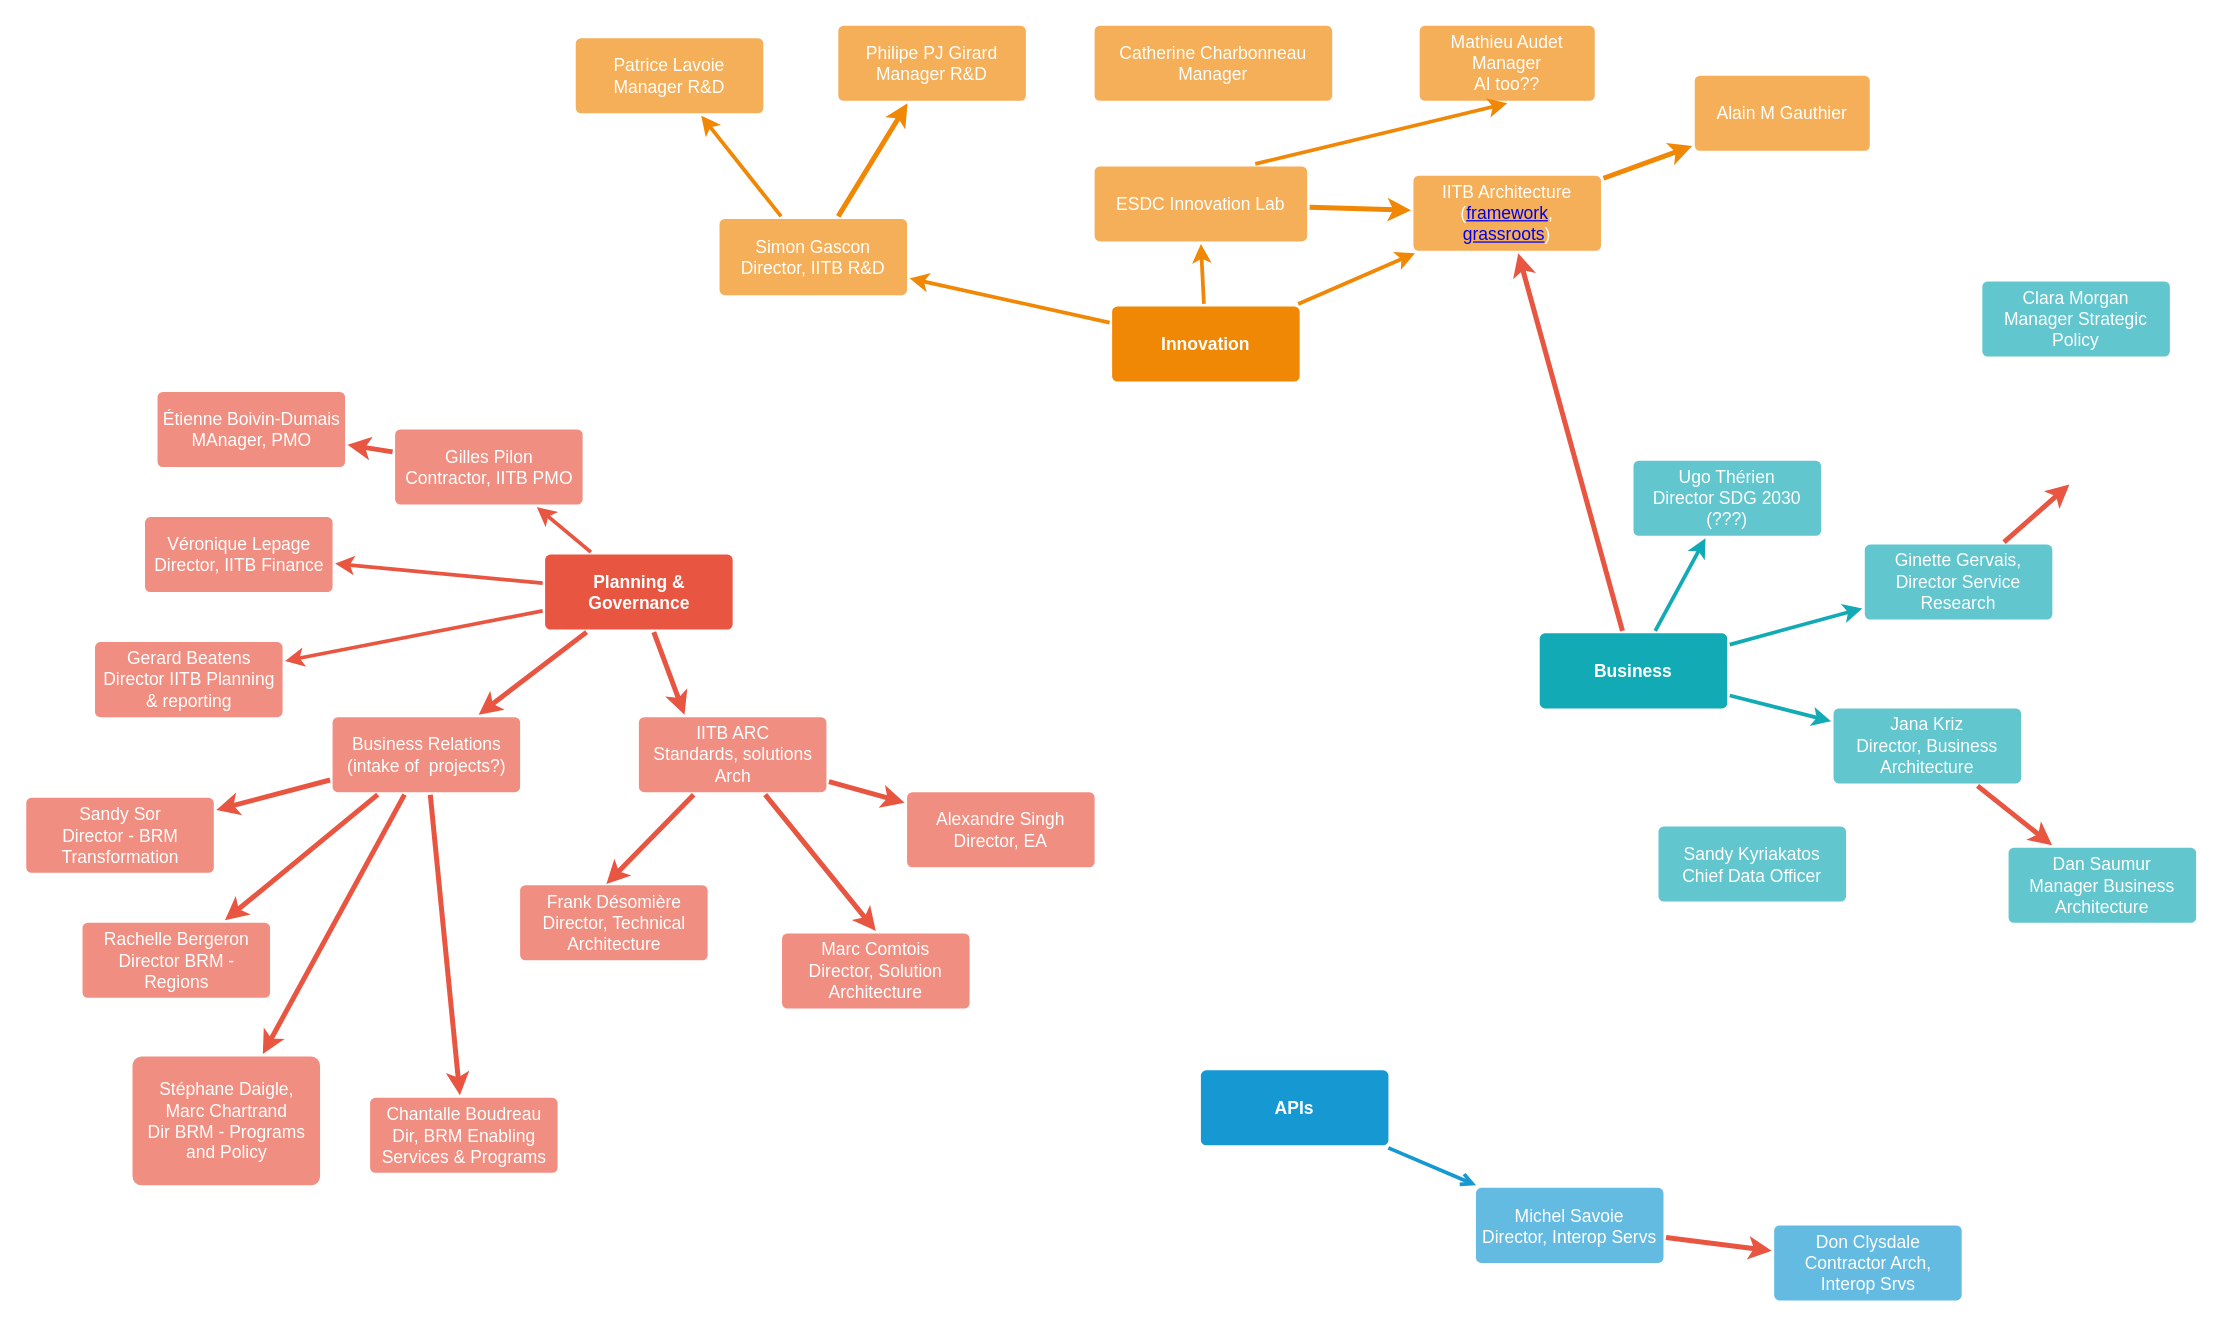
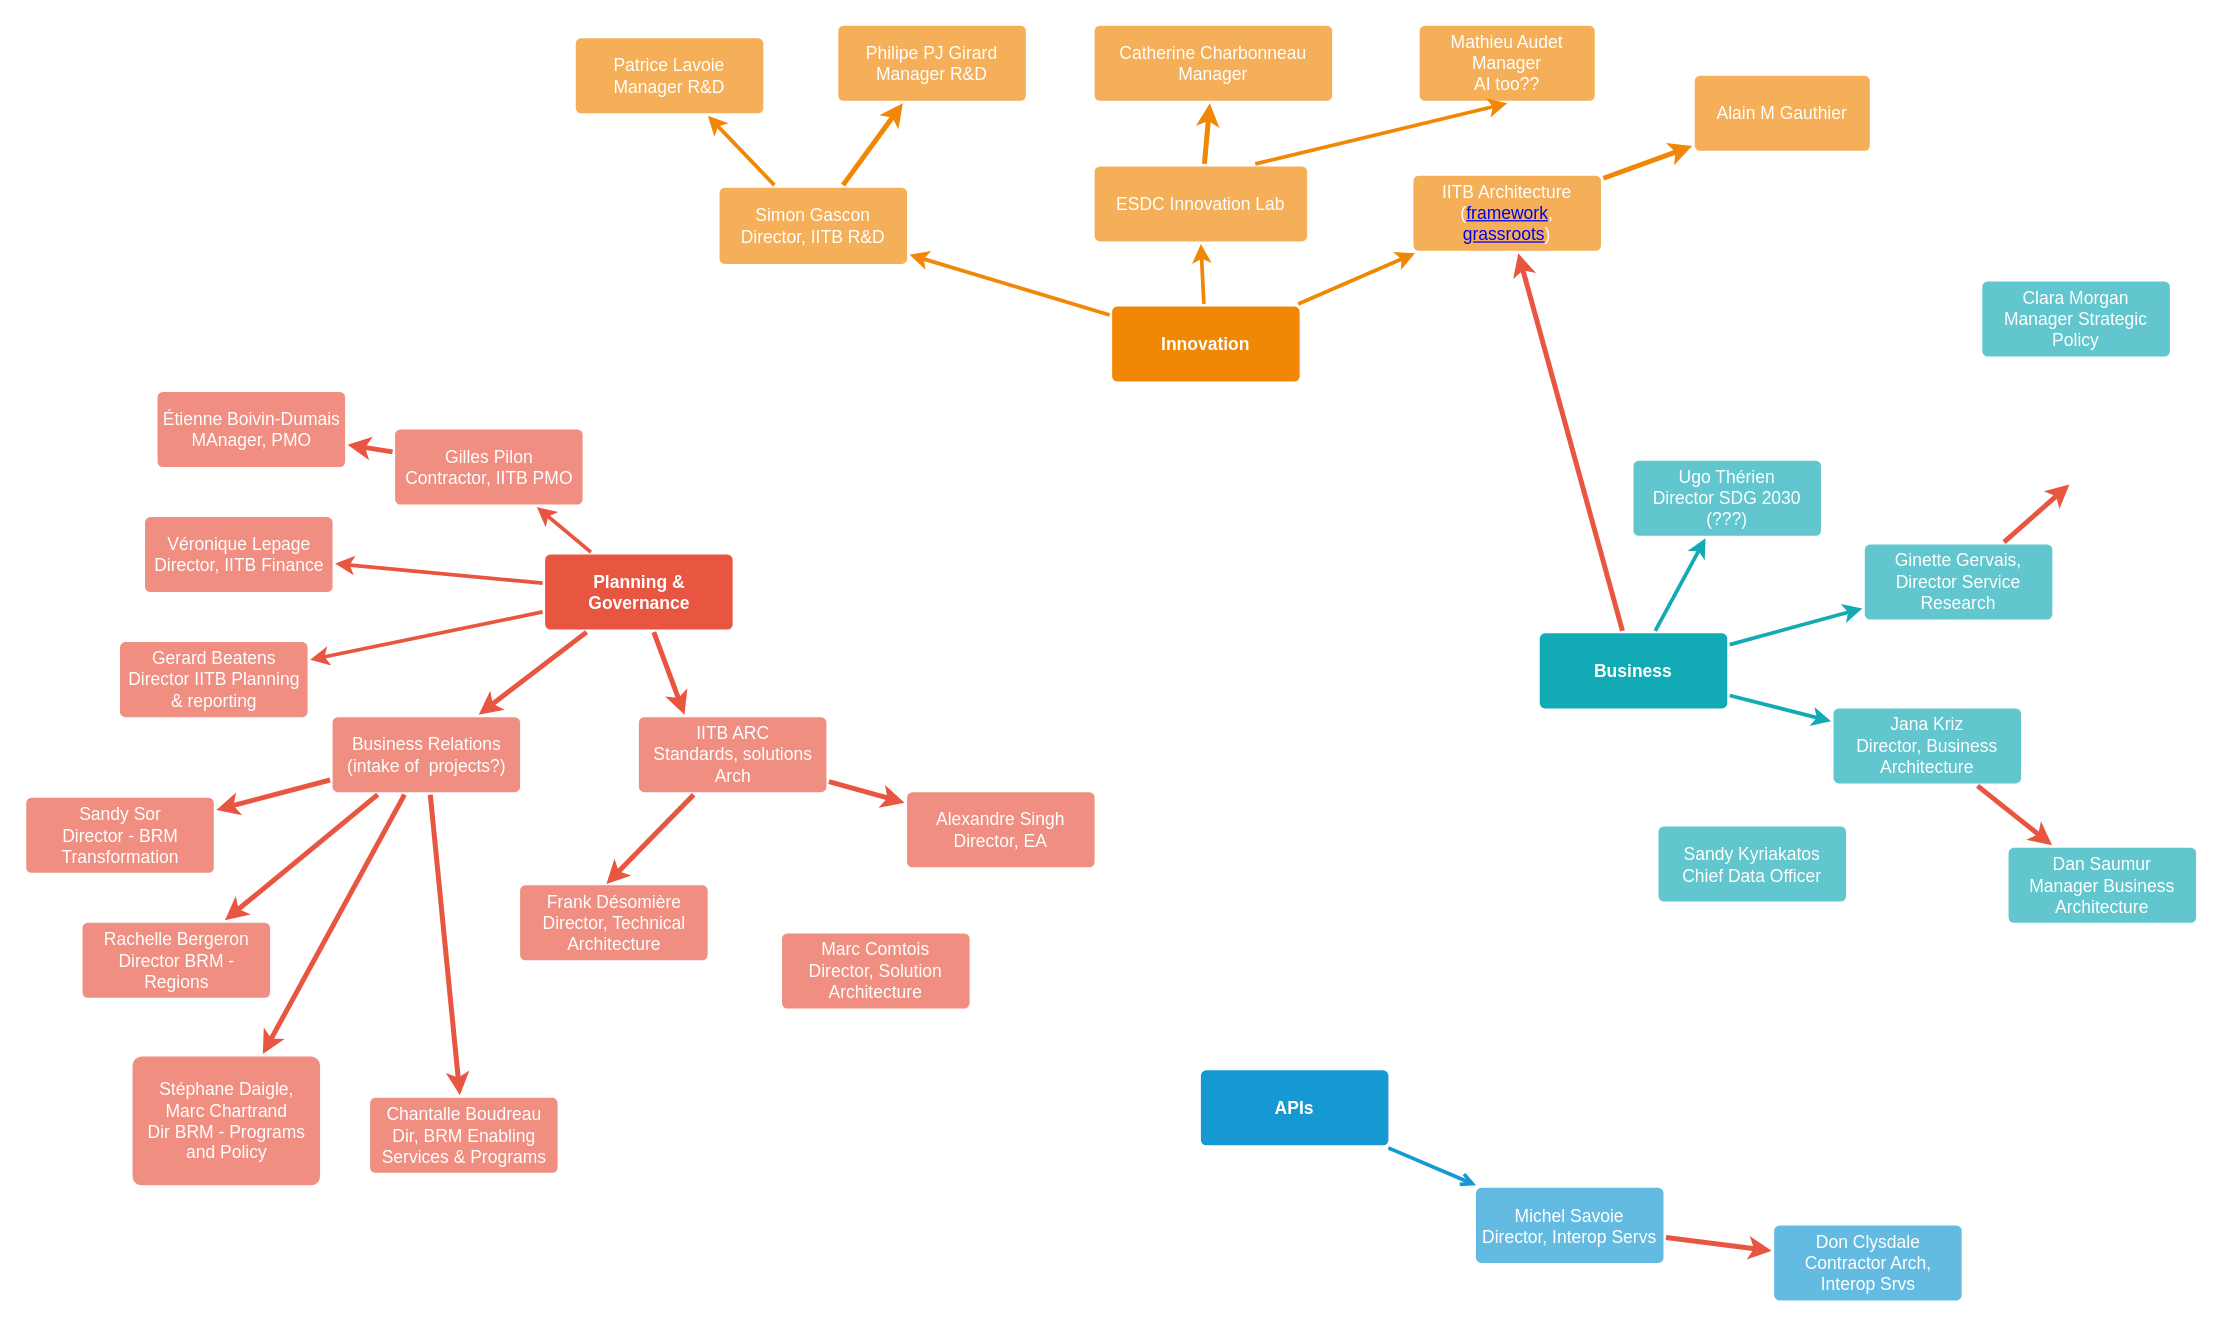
(1353, 208) -> (1206, 141)
(813, 257) -> (813, 226)
(189, 679) -> (214, 679)
(816, 857) -> none
